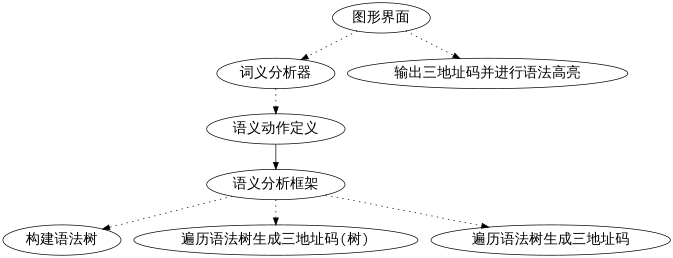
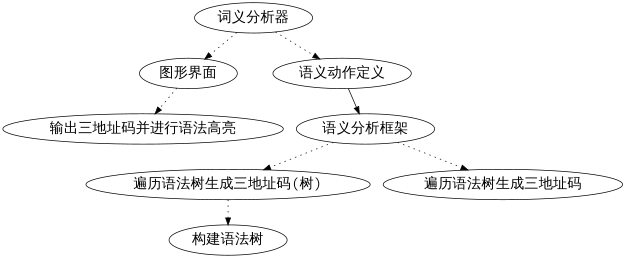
(332, 44) -> (223, 44)
(171, 212) -> (228, 209)
